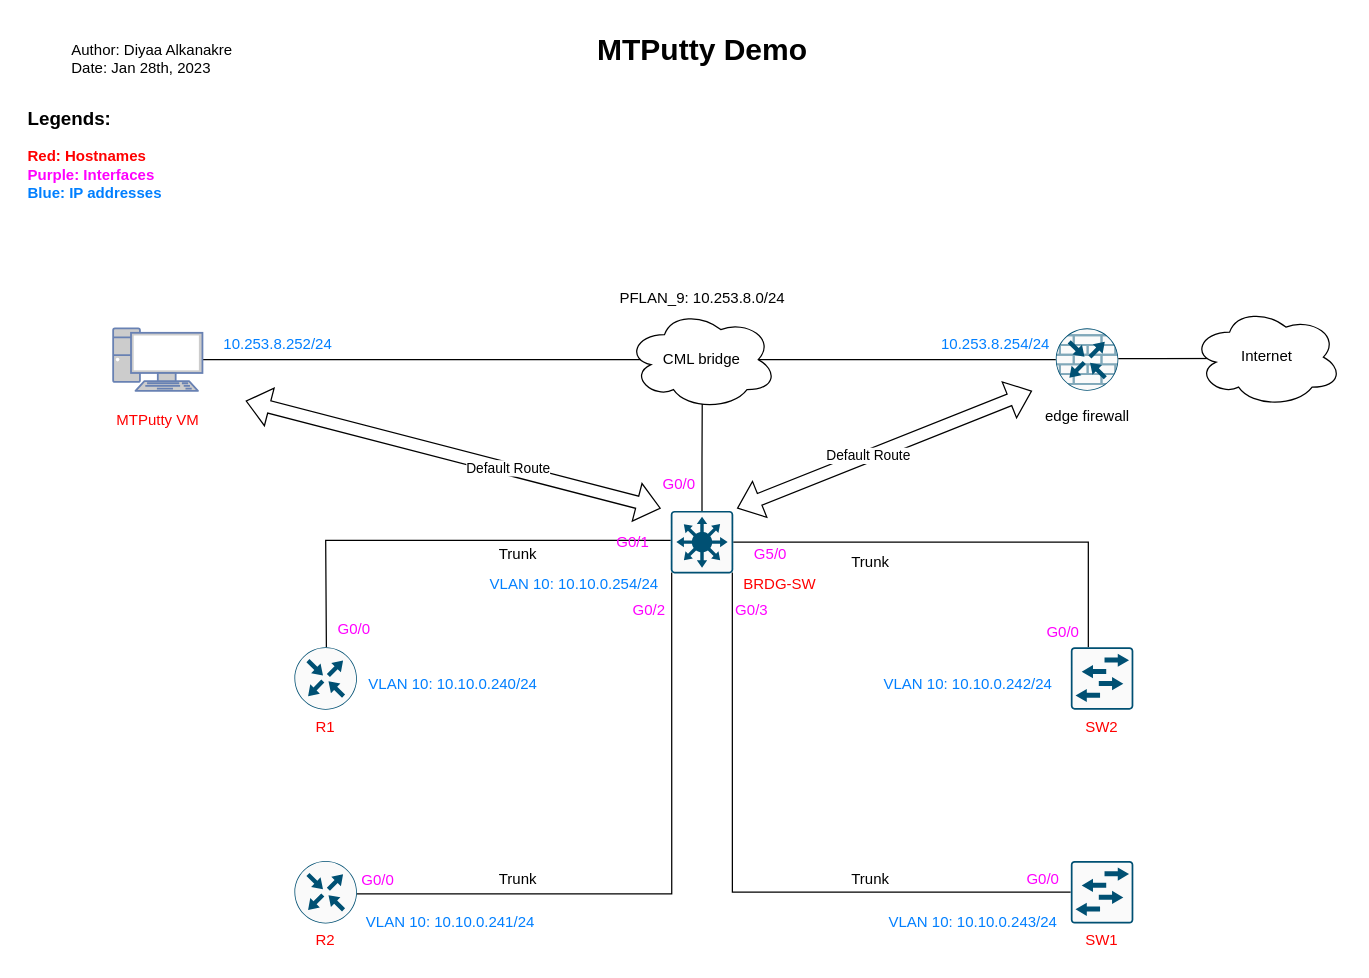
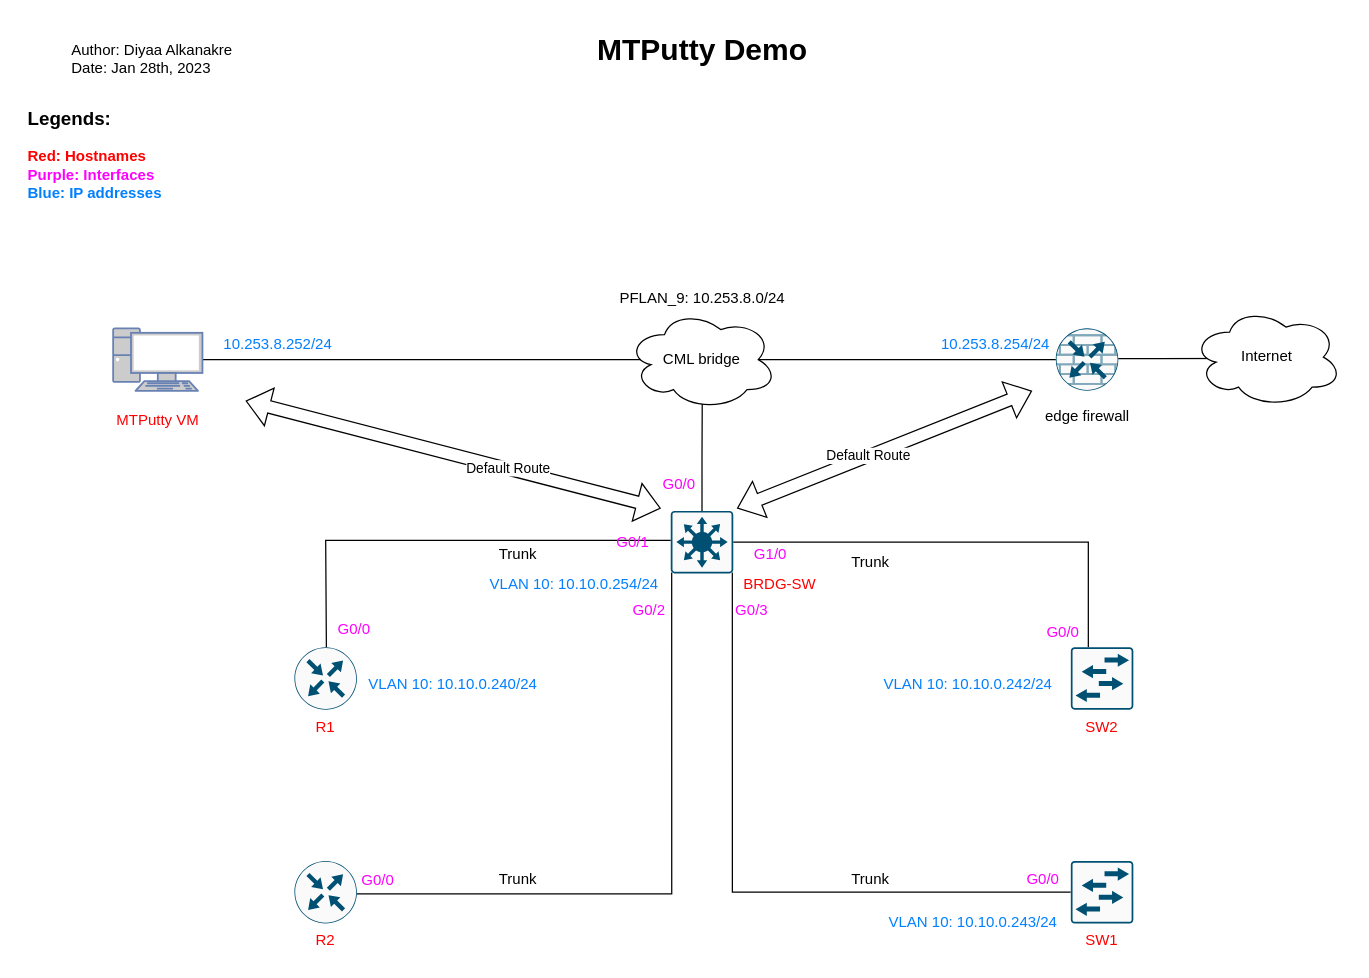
(771, 554) -> (771, 554)
(451, 922) -> none
